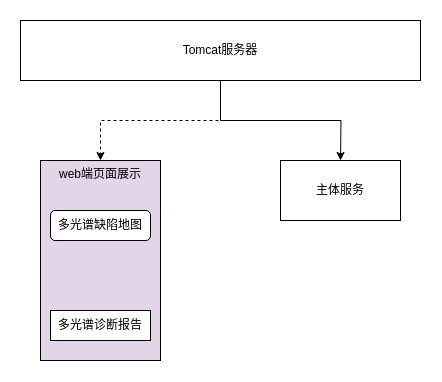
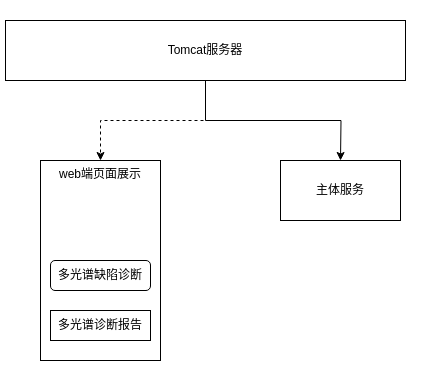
(221, 51) -> (206, 51)
(101, 175) -> (101, 175)
(101, 226) -> none
none -> (101, 276)
